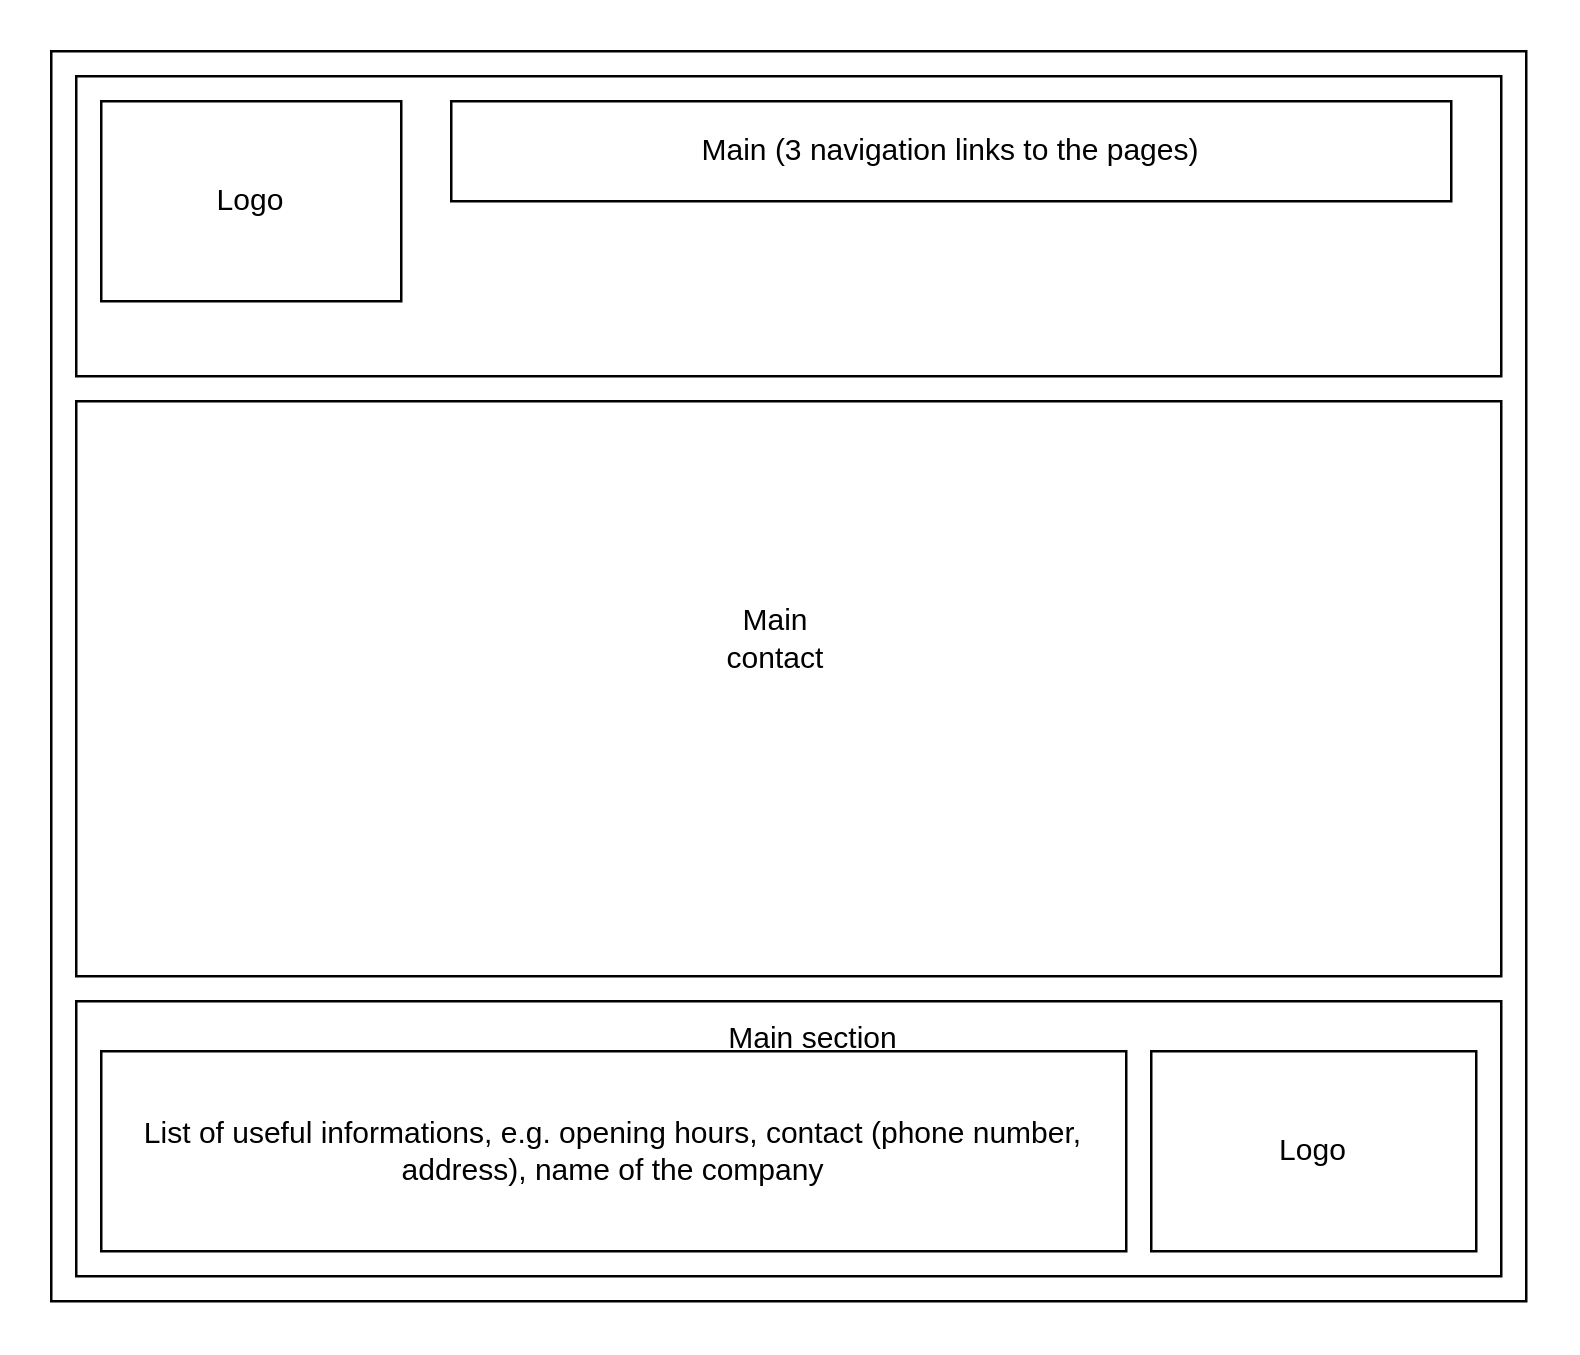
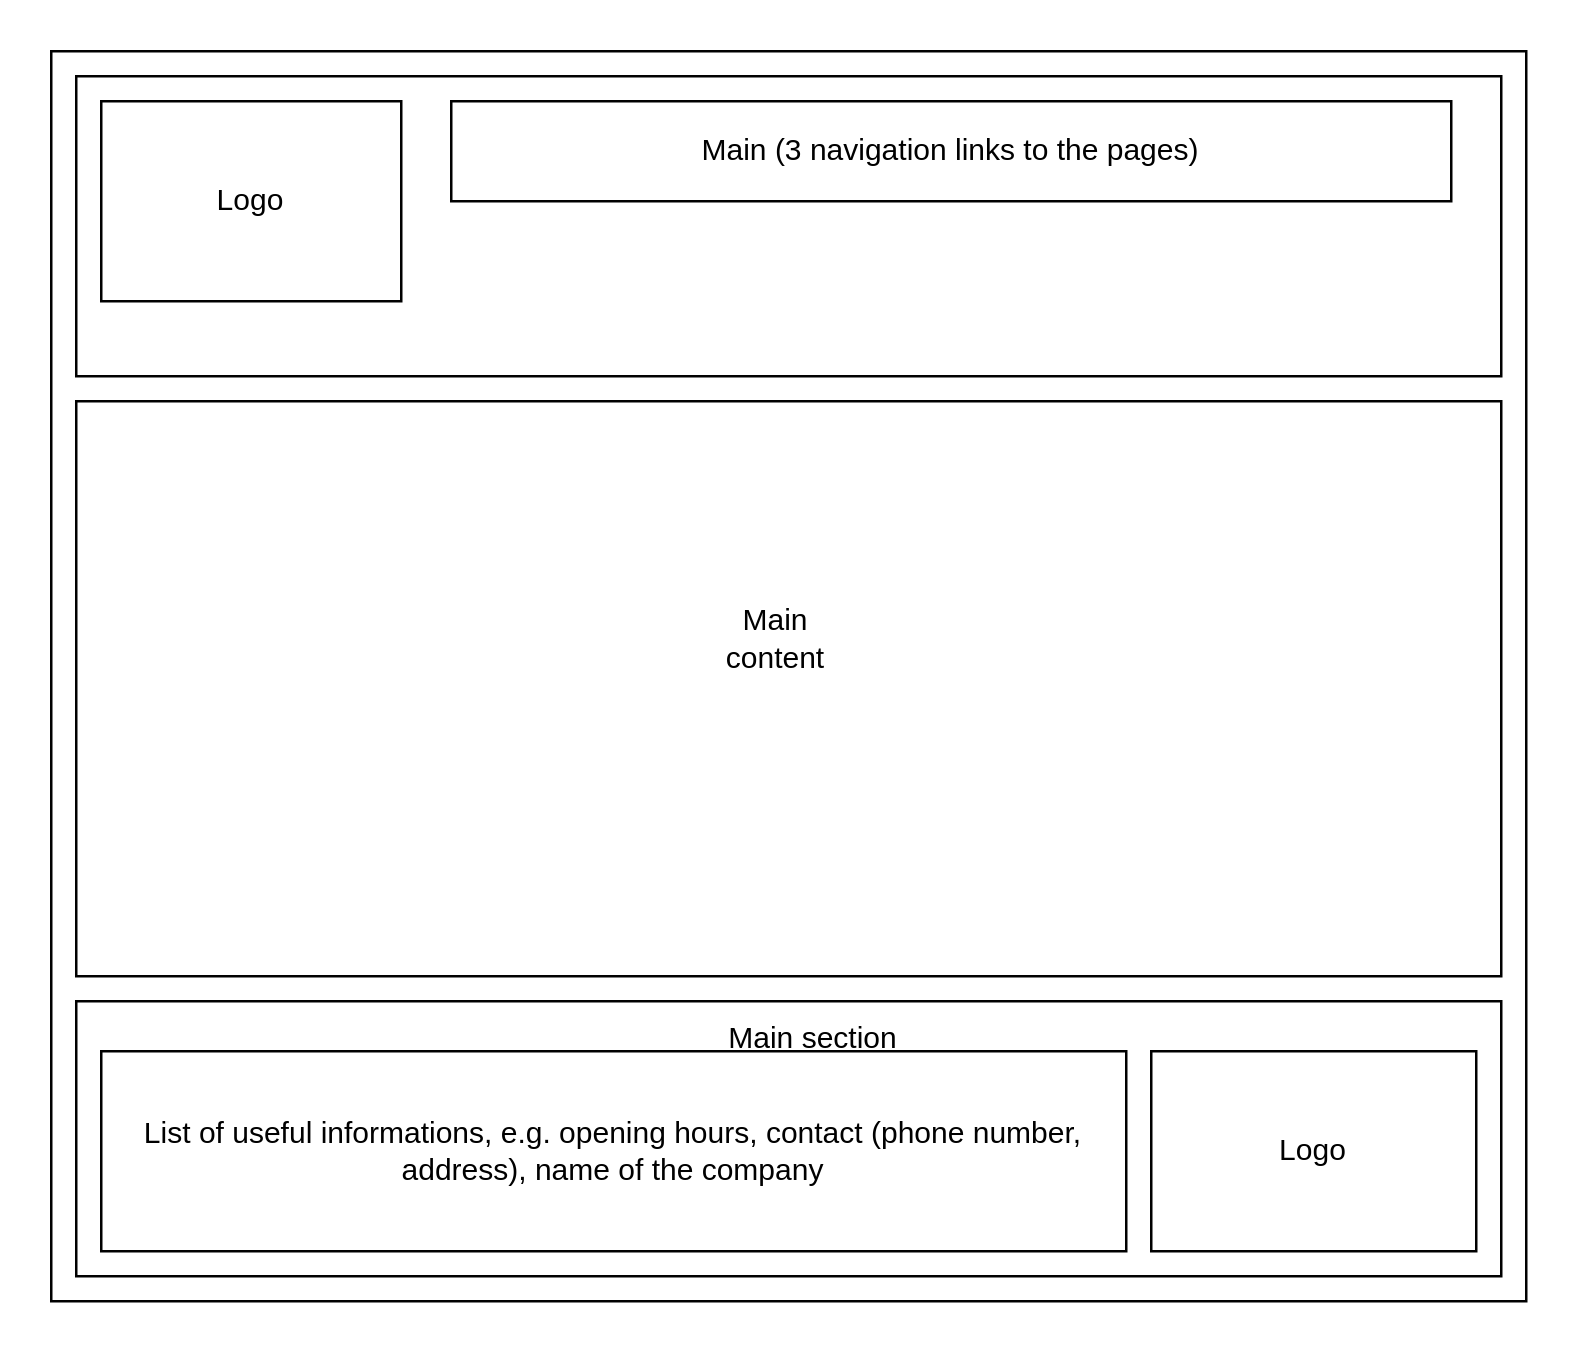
(776, 639) -> (776, 639)
